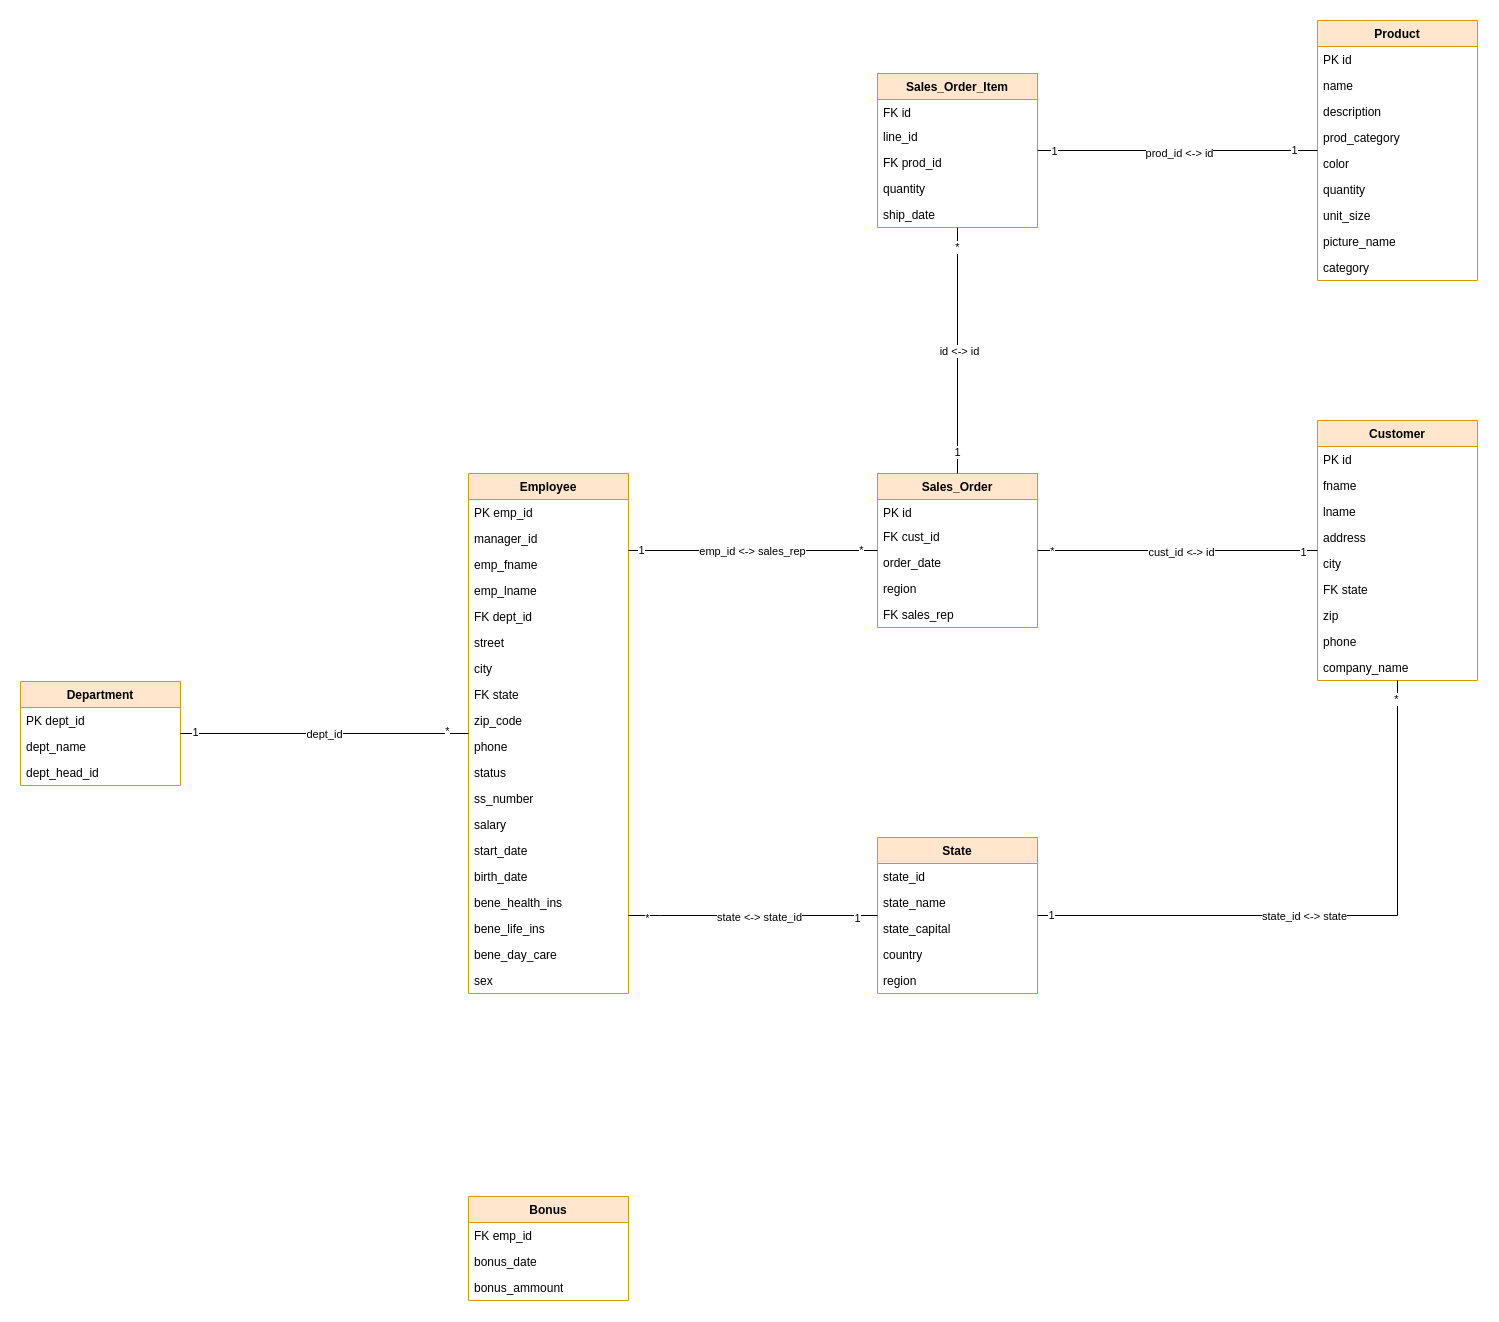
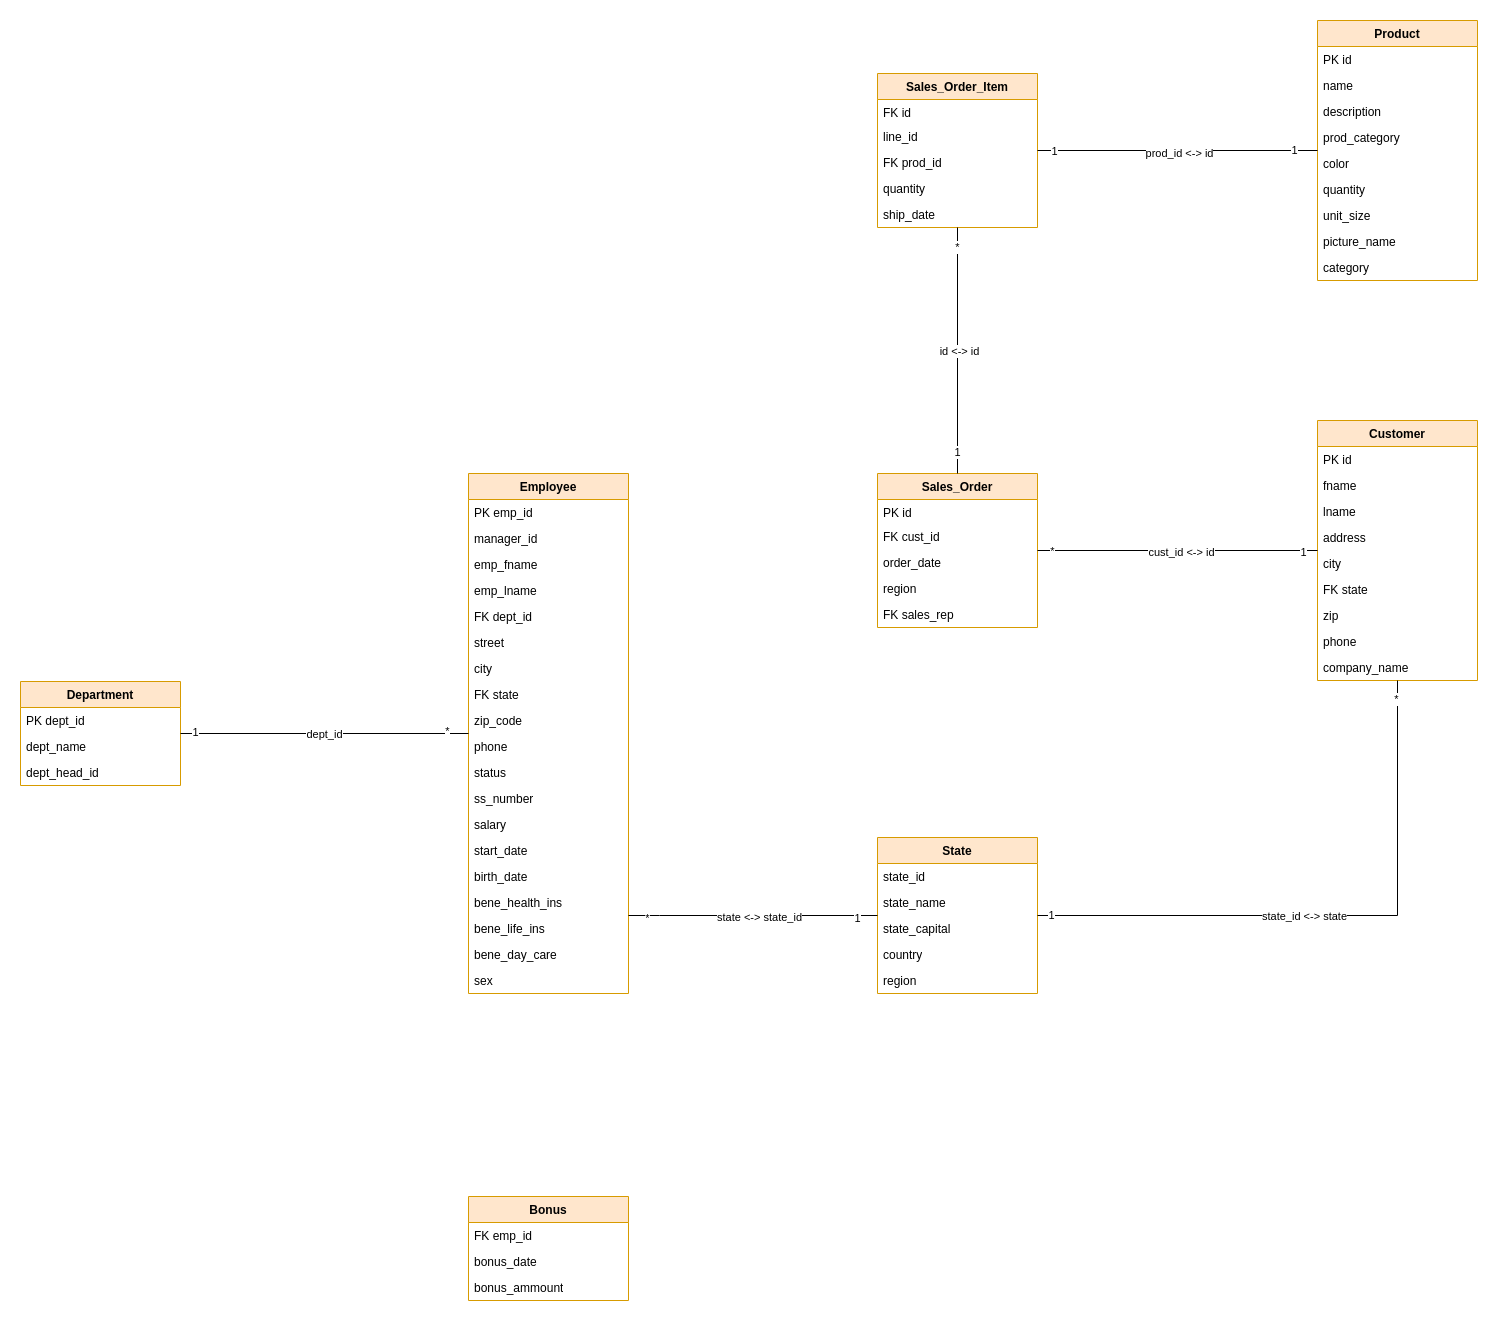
(753, 551) -> none
